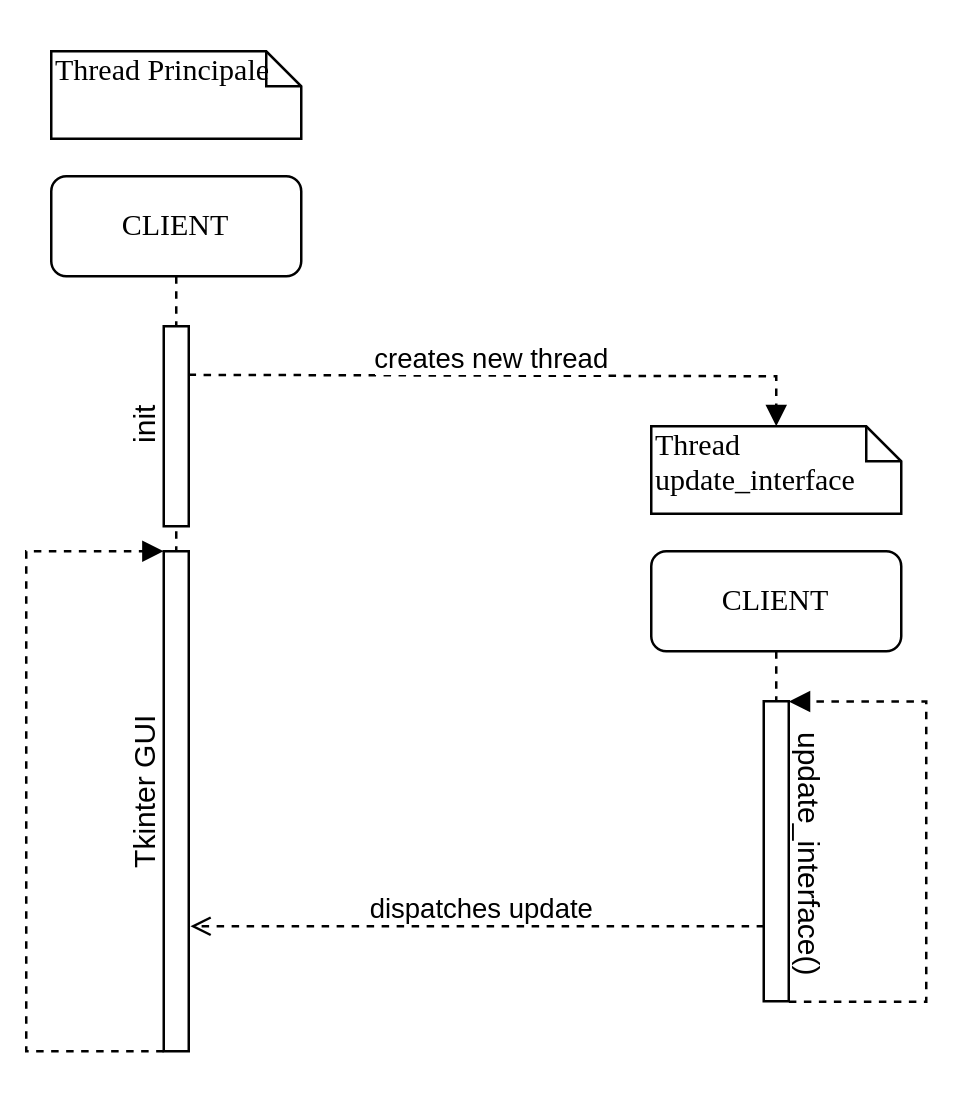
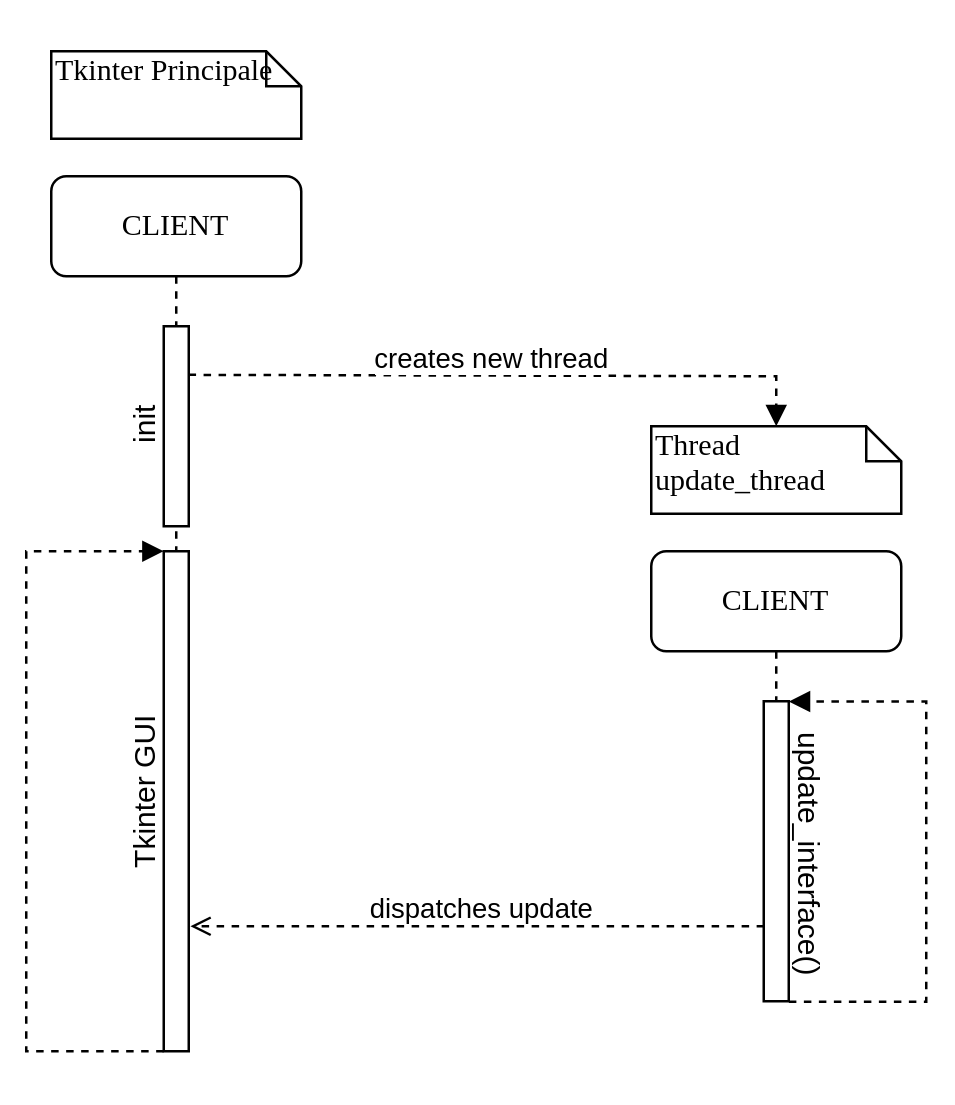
(179, 90) -> (179, 90)
(779, 465) -> (779, 465)
